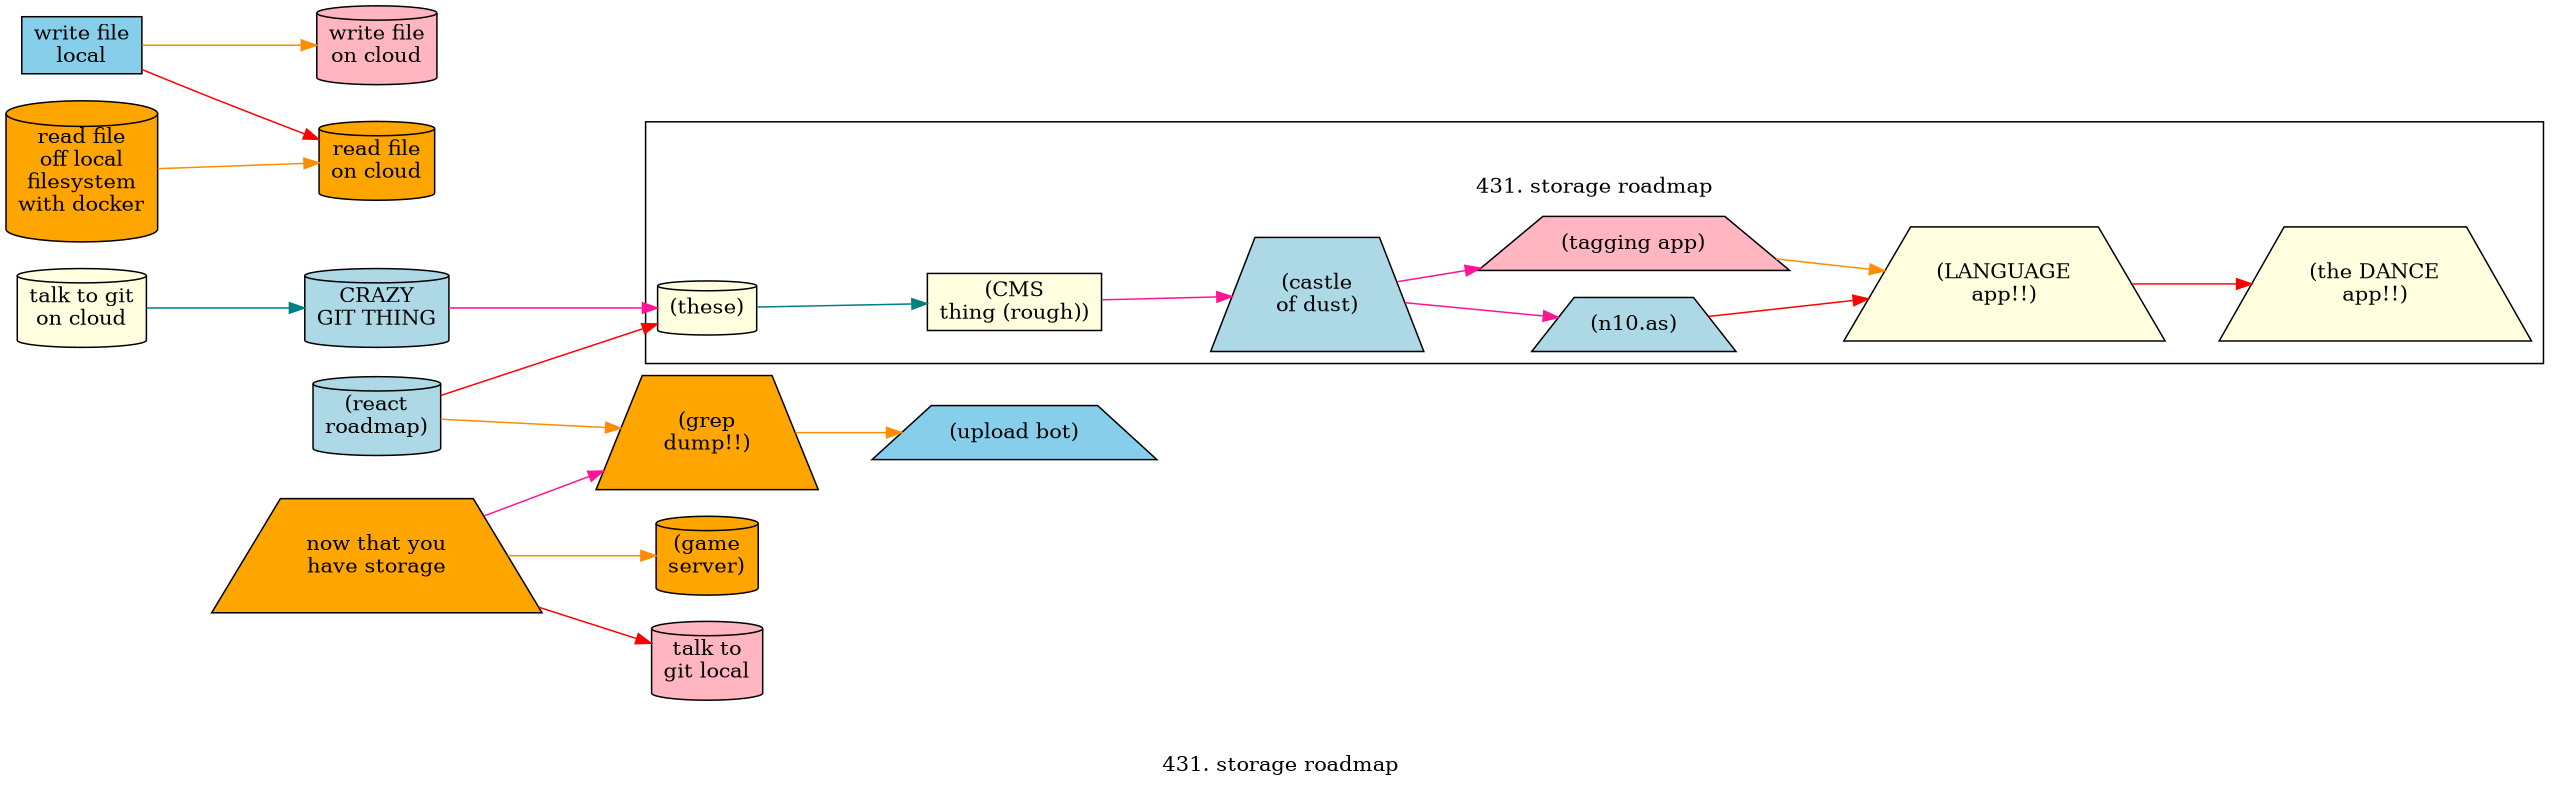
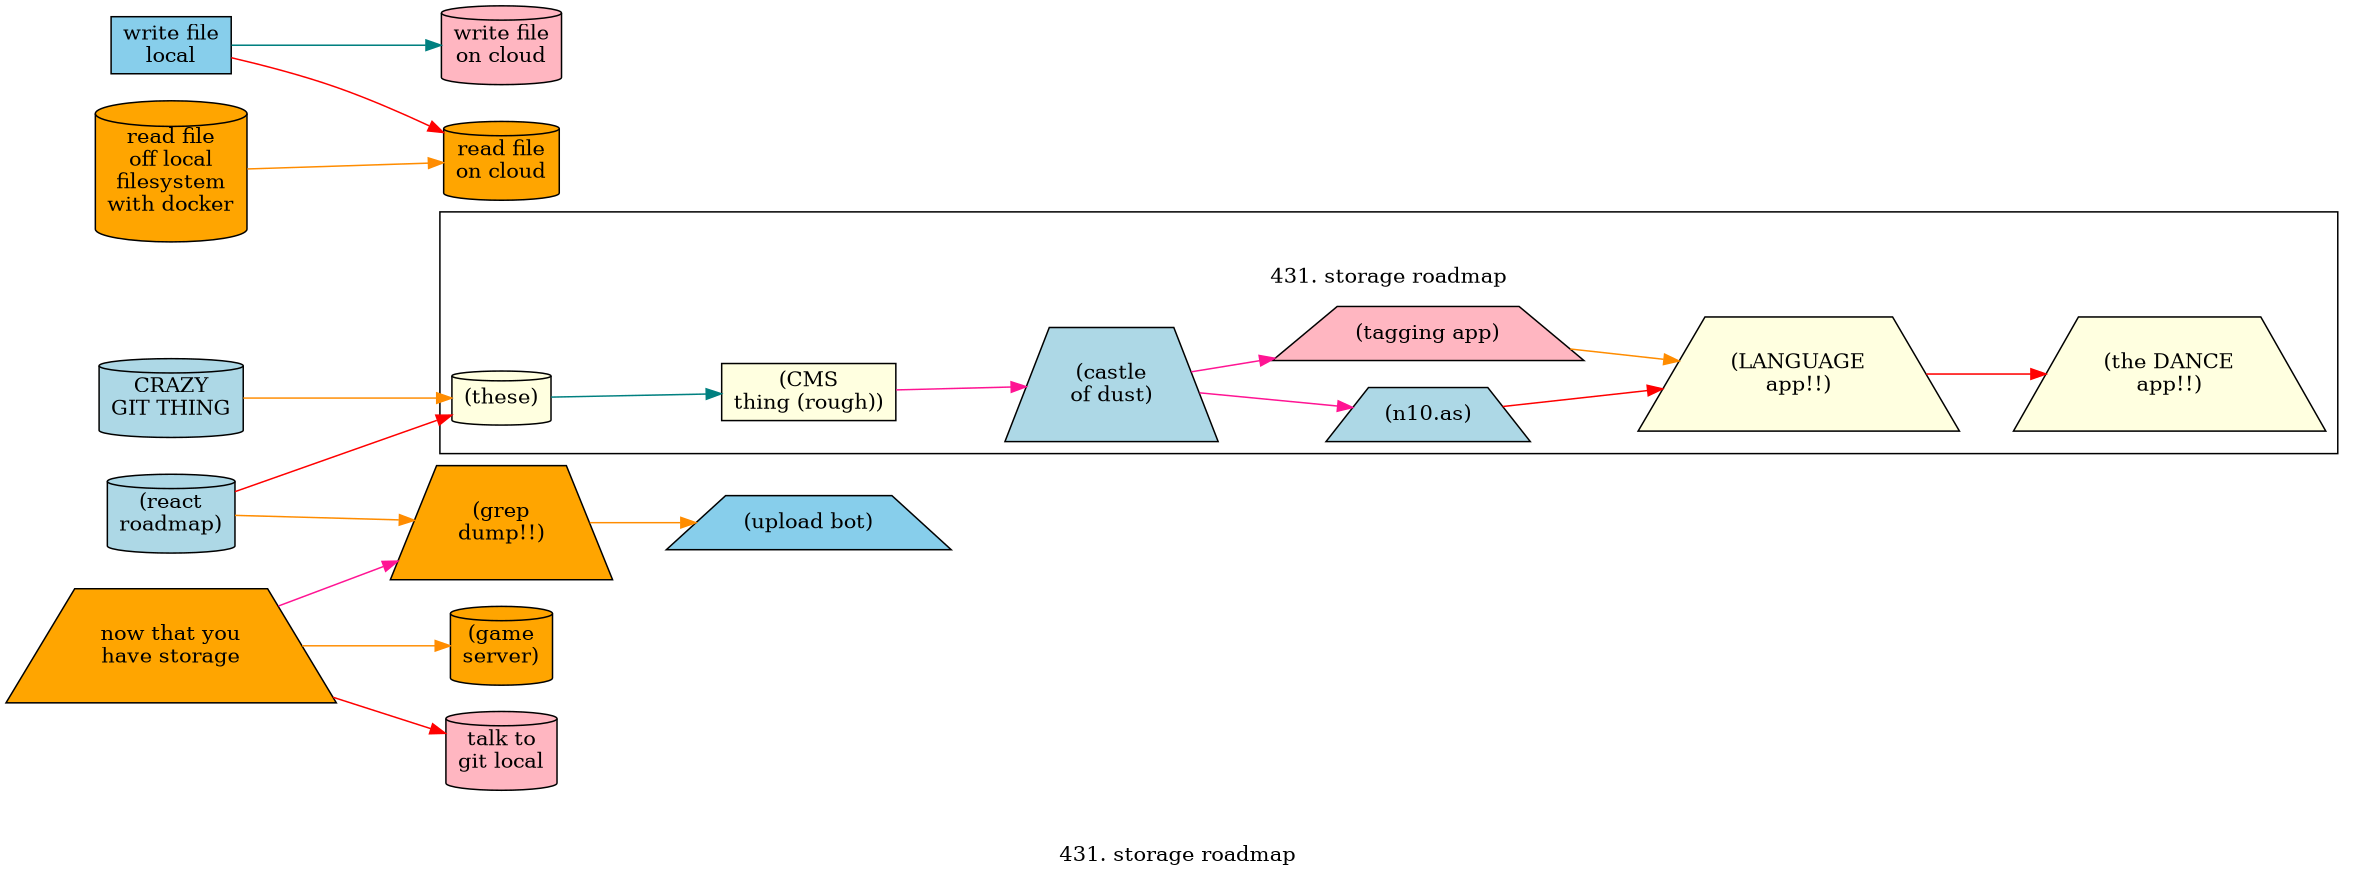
(222, 45) -> (329, 45)
(82, 308) -> none
(545, 308) -> (340, 398)
